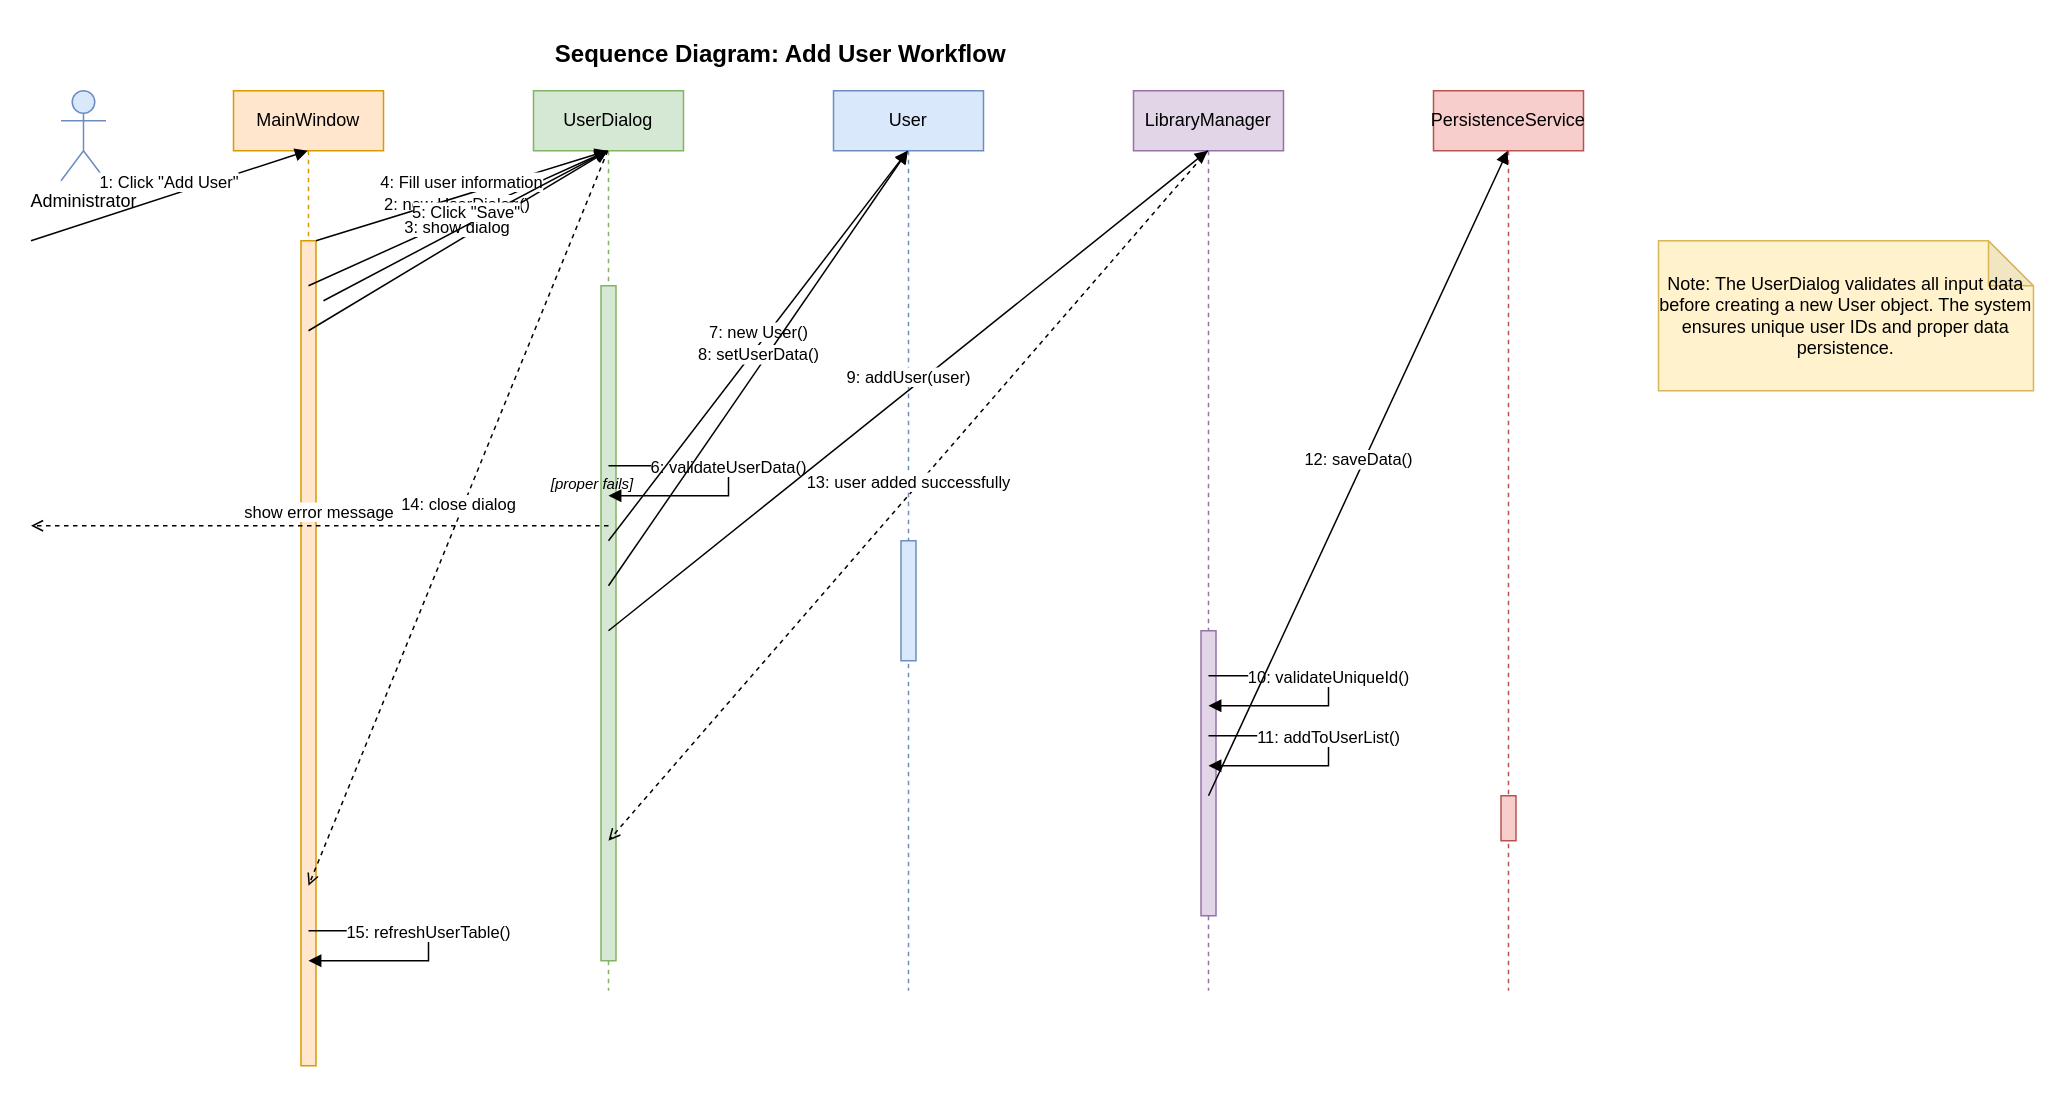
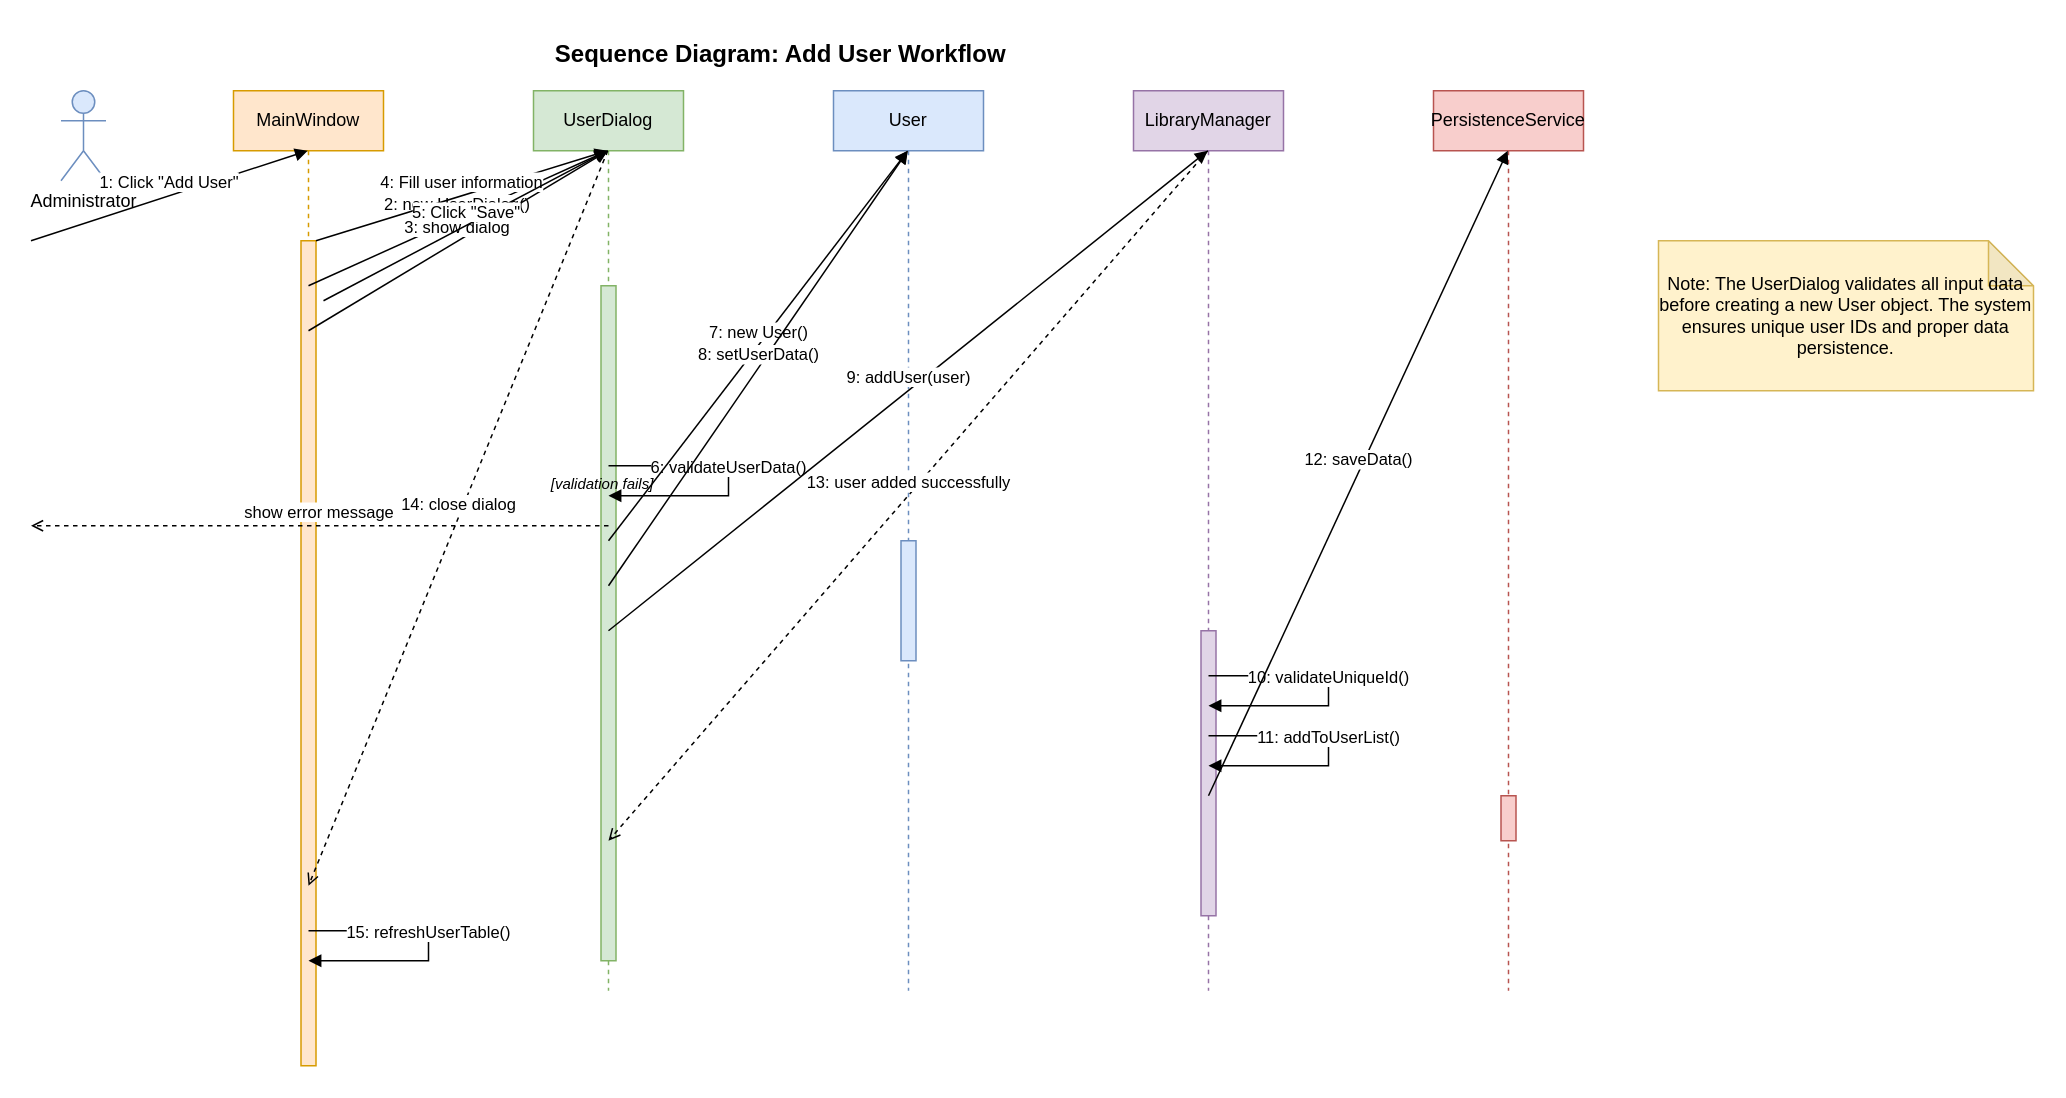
(604, 485) -> (615, 485)
